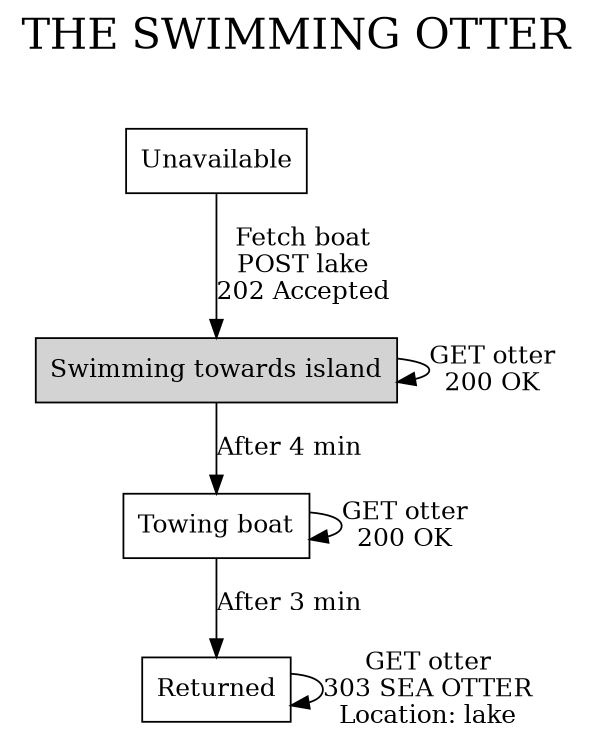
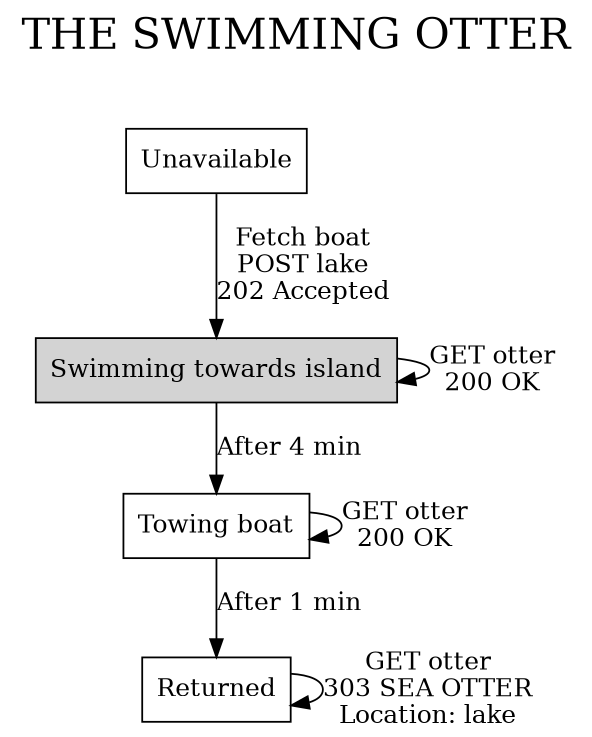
(290, 604) -> (290, 604)
